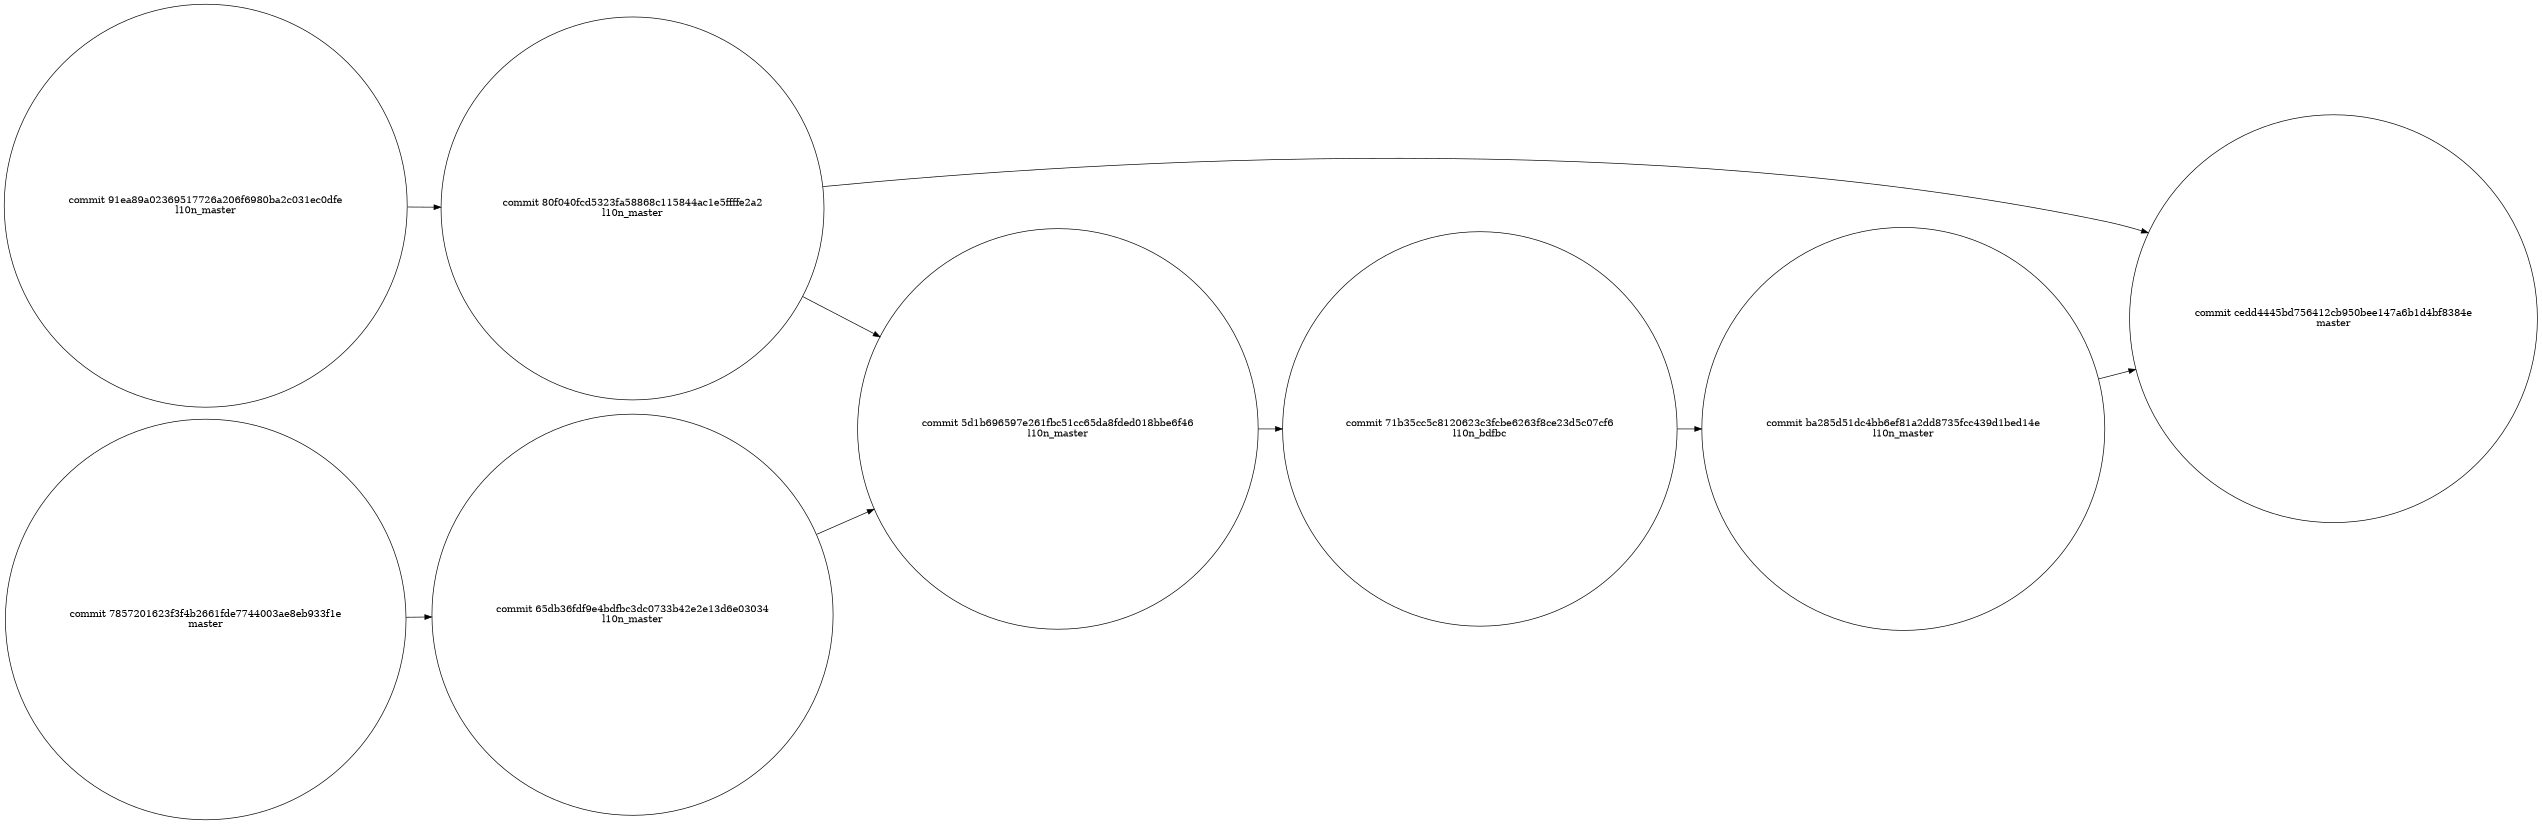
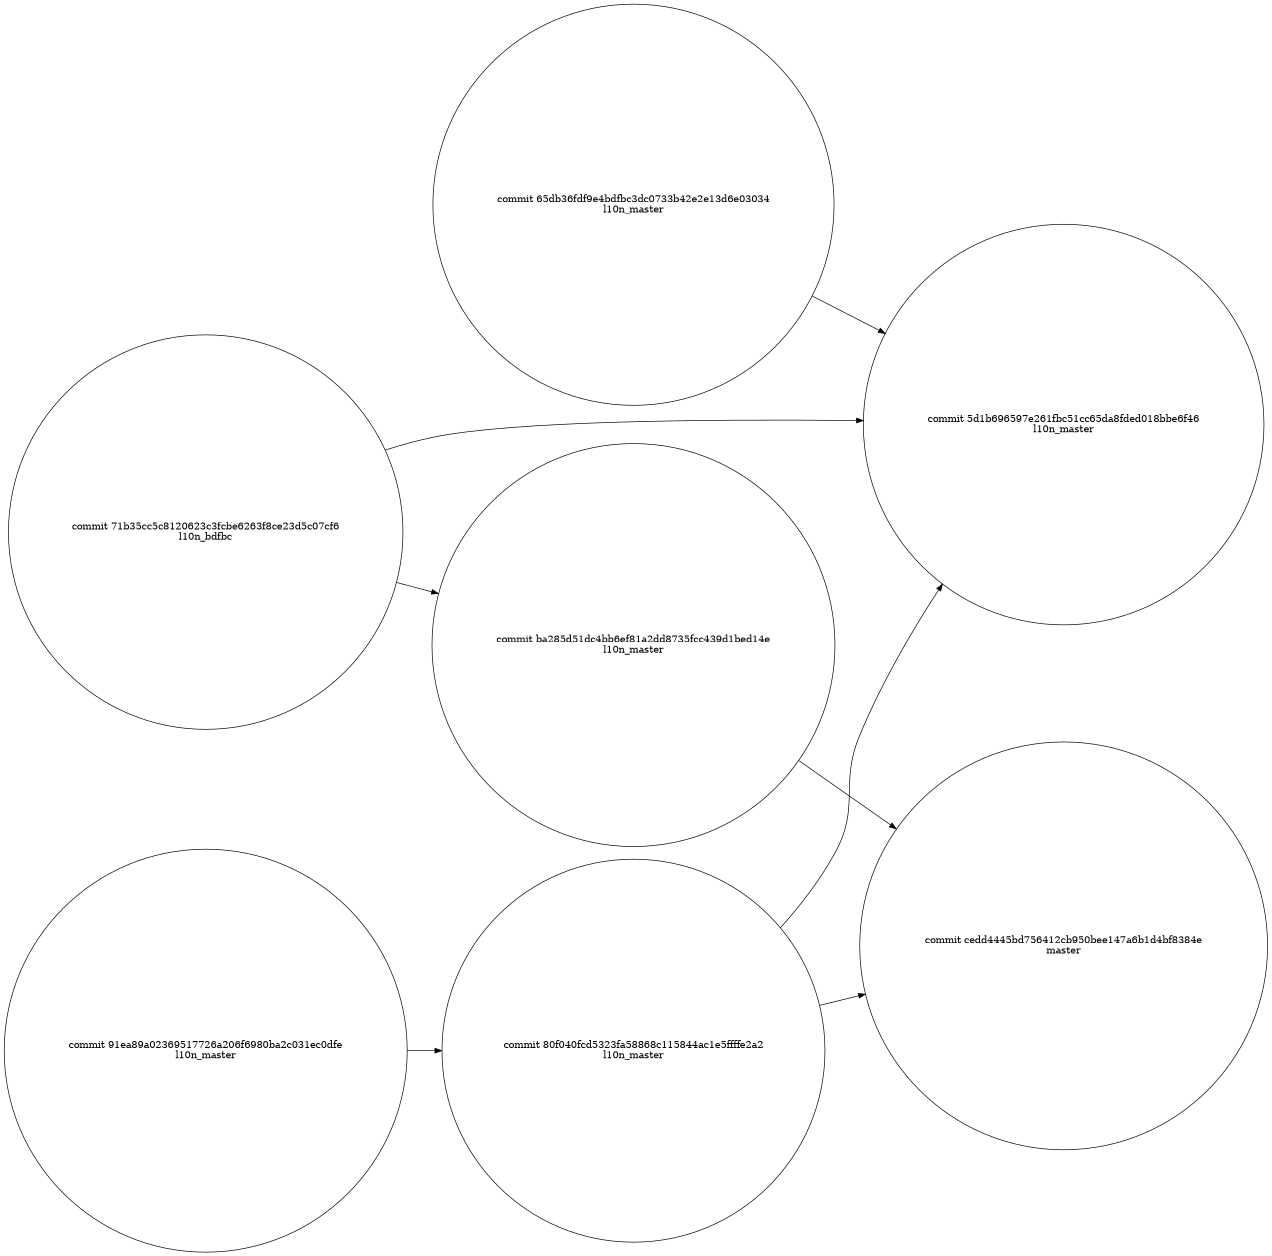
(1267, 429) -> (620, 422)
(206, 619) -> none
